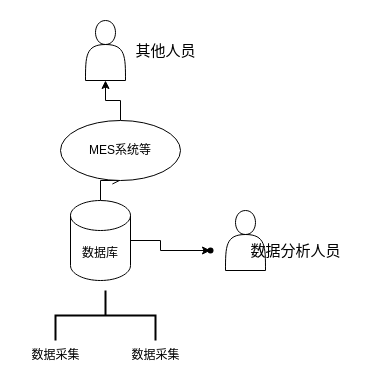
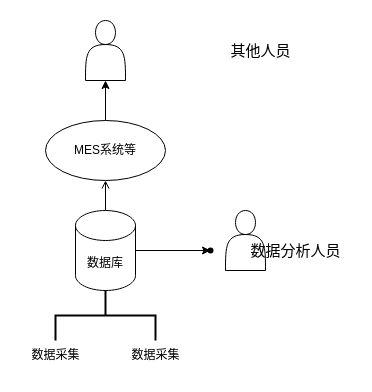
(166, 51) -> (261, 51)
(121, 151) -> (106, 151)
(101, 241) -> (106, 251)
